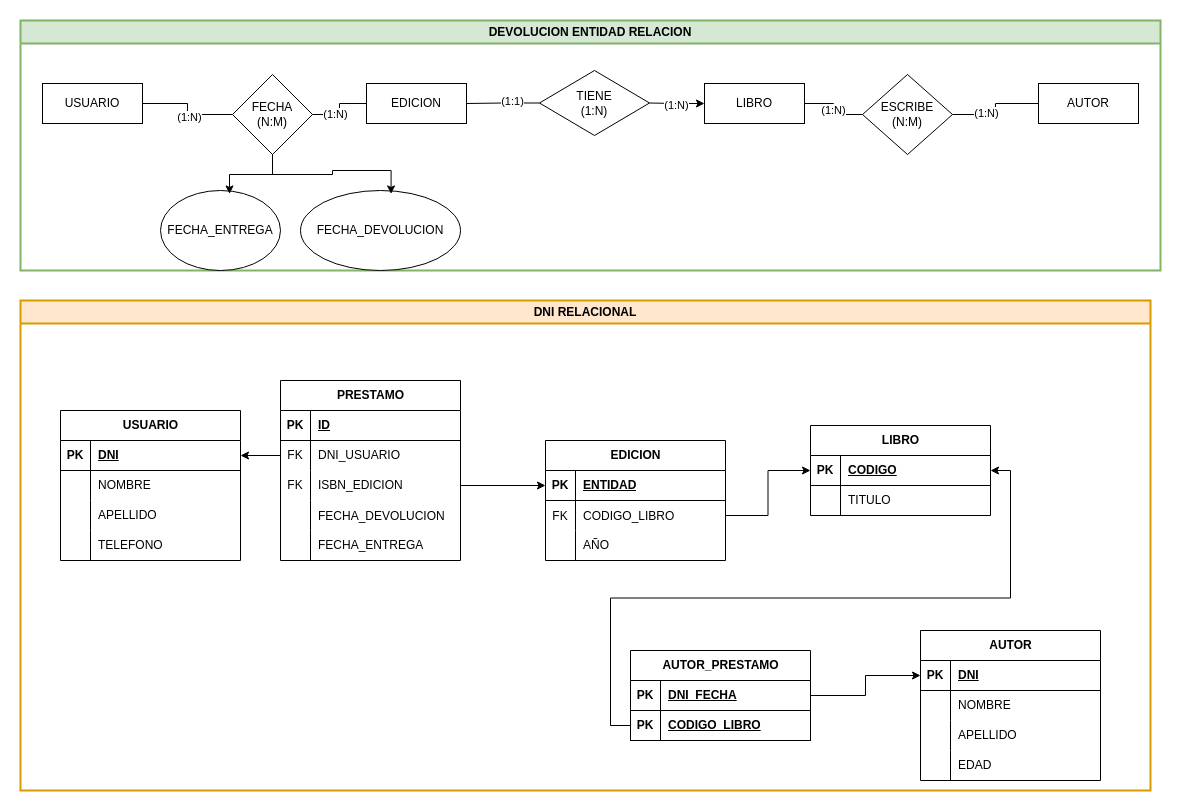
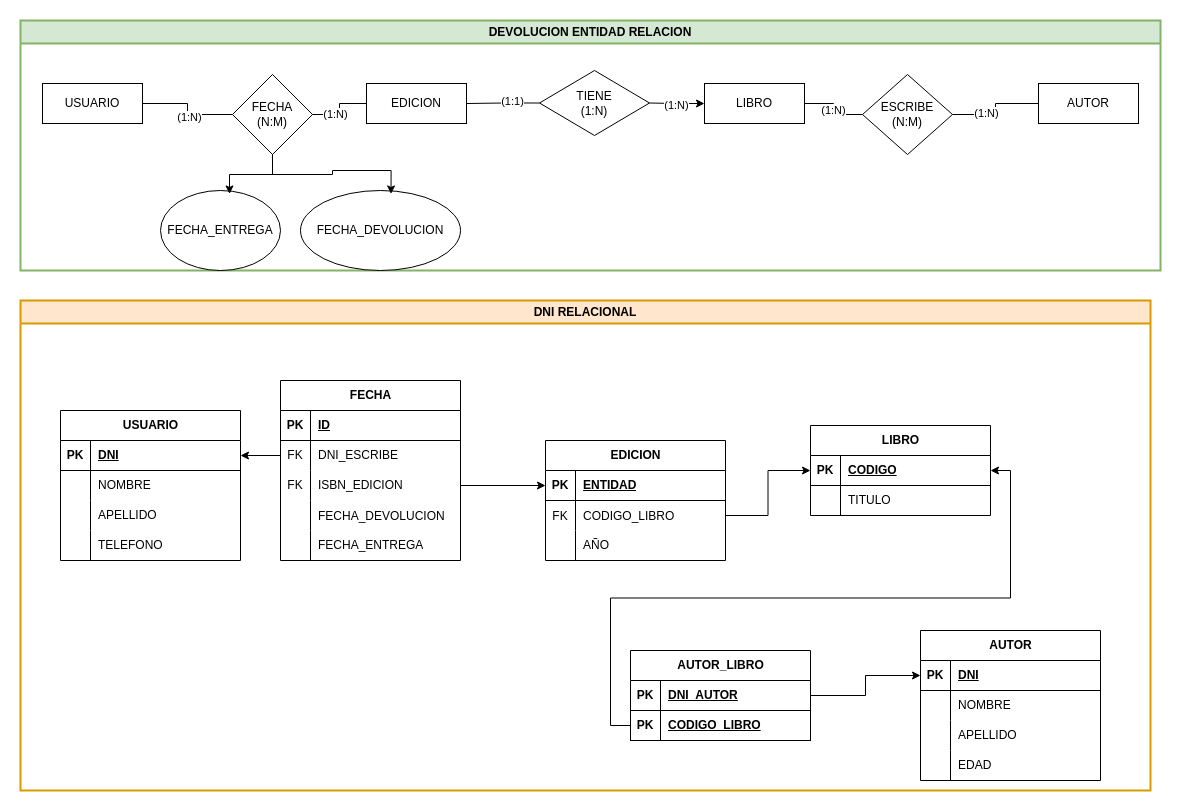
(371, 396) -> (371, 396)
(355, 456) -> (355, 456)
(721, 666) -> (721, 666)
(699, 696) -> (699, 696)
